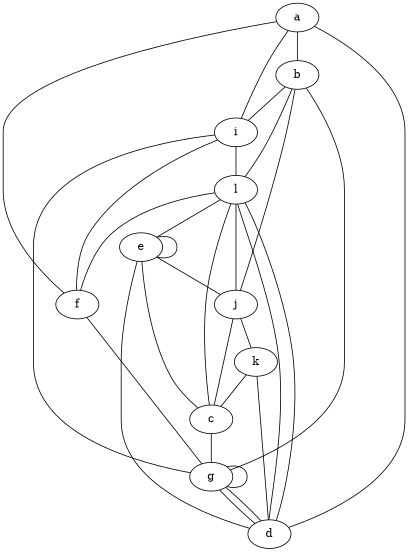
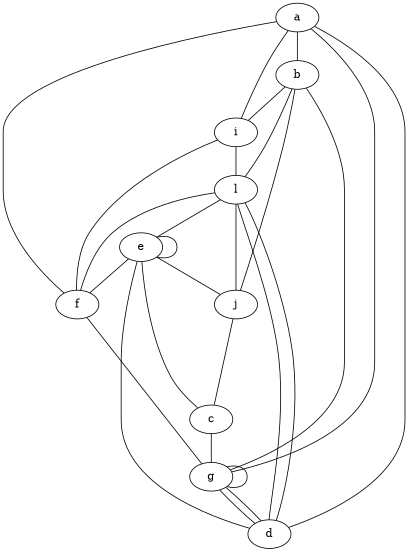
none -> (109, 276)
(33, 293) -> (375, 281)
(206, 303) -> none
(256, 362) -> none
